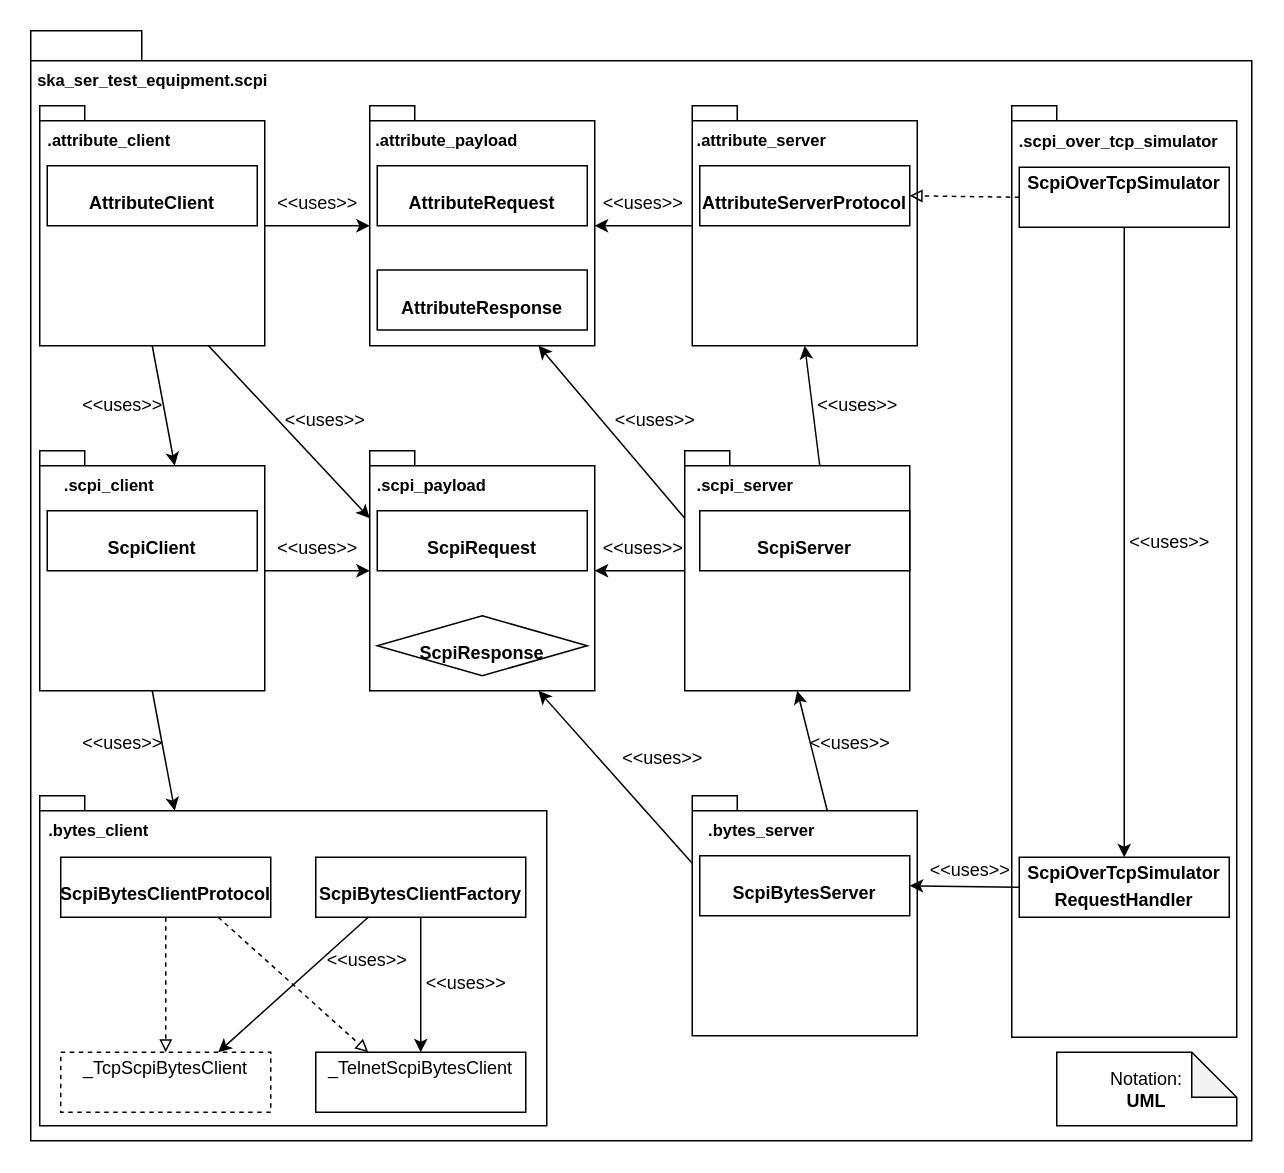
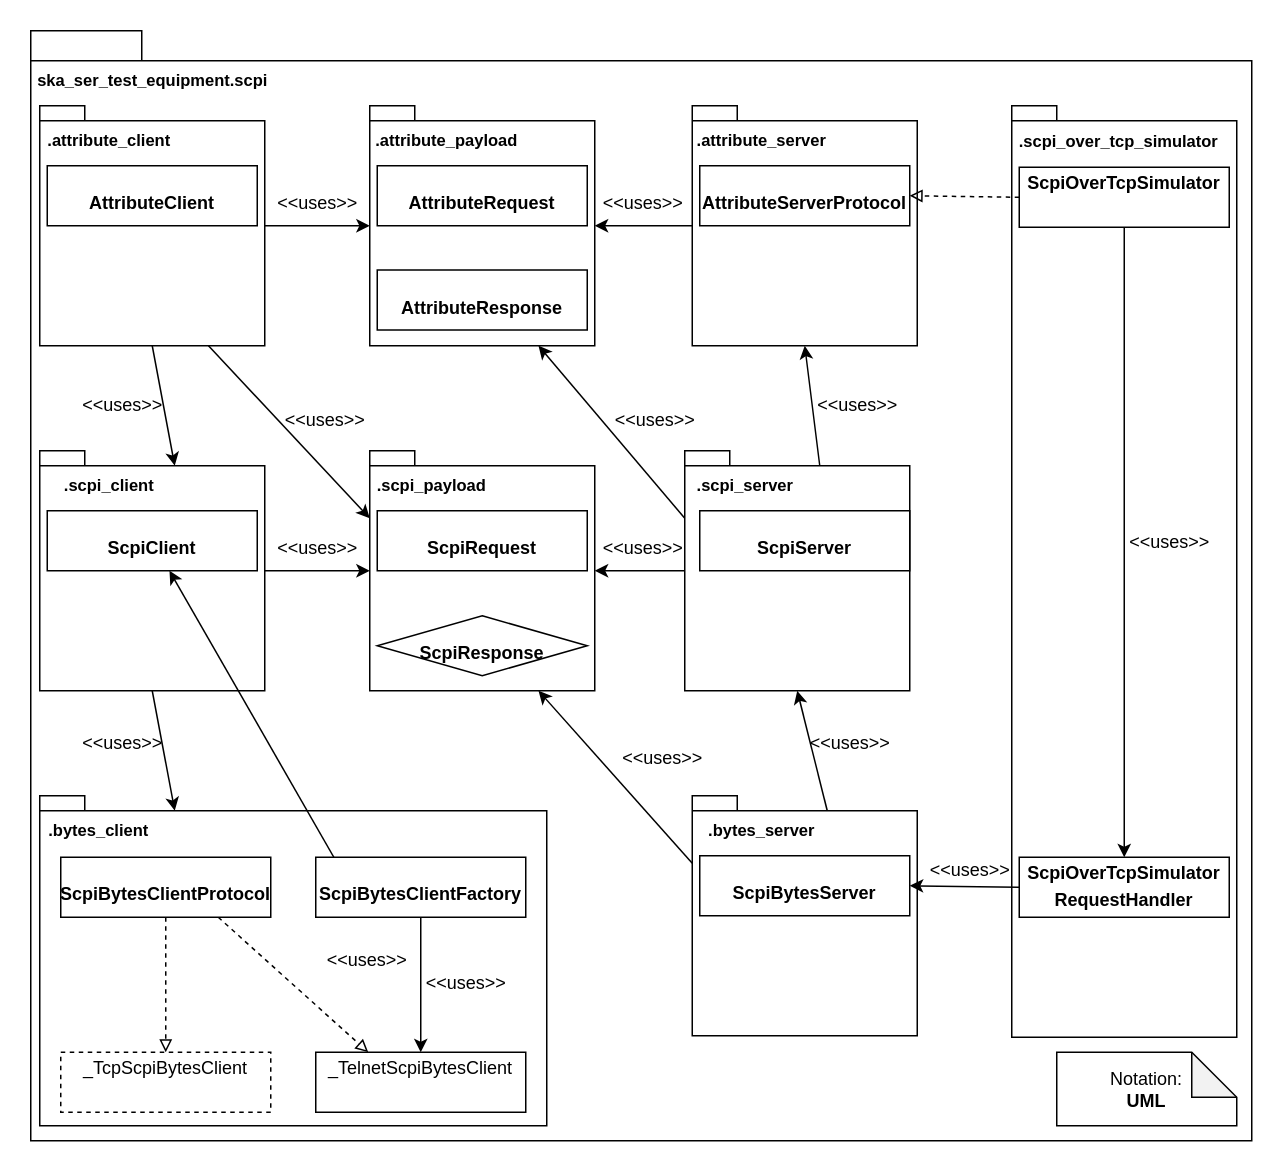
(297, 982) -> (254, 718)
